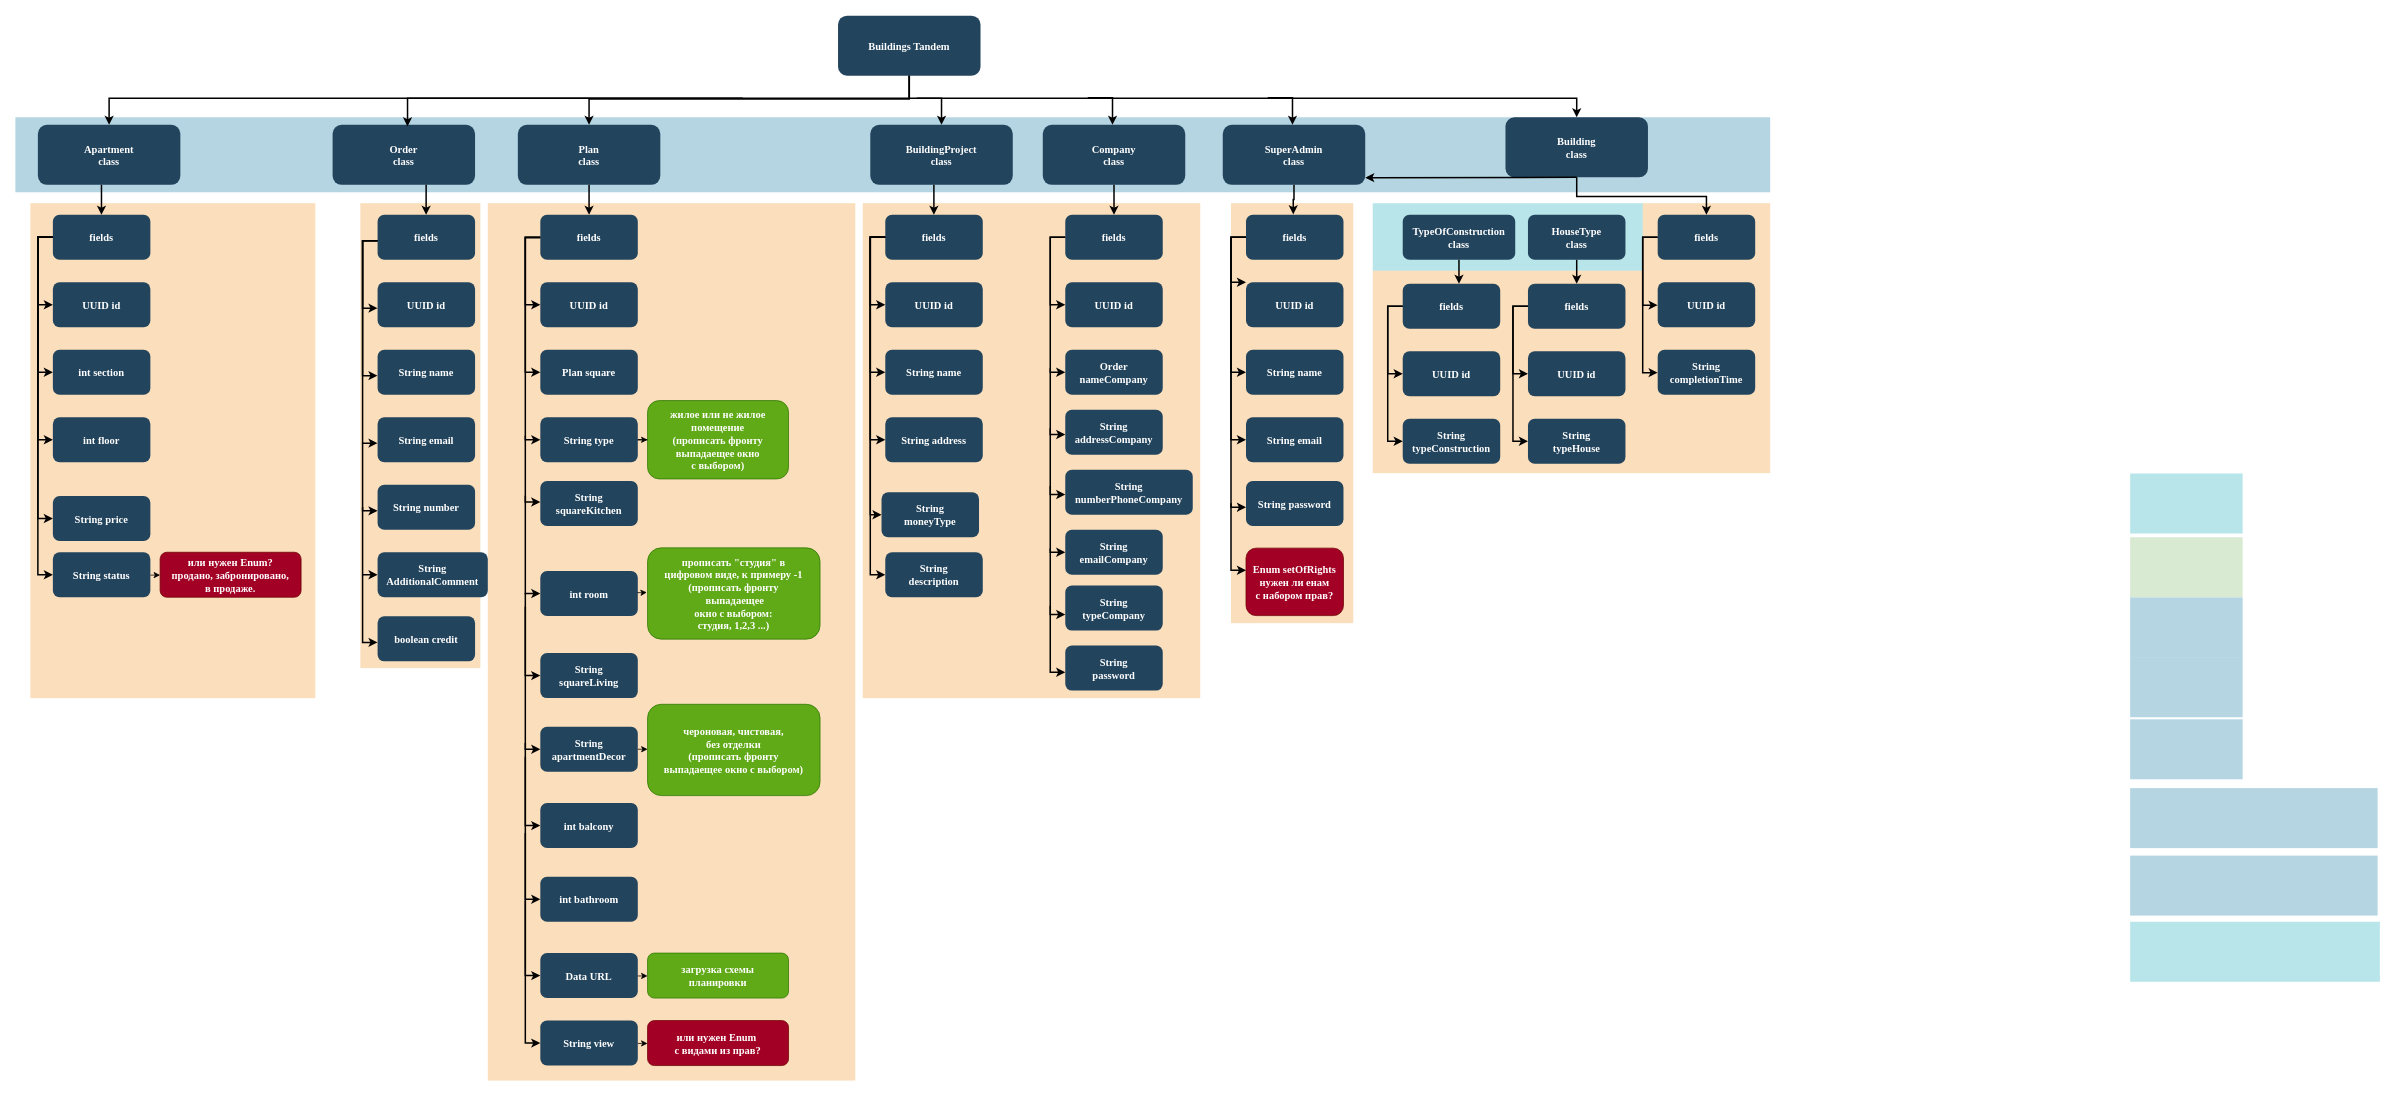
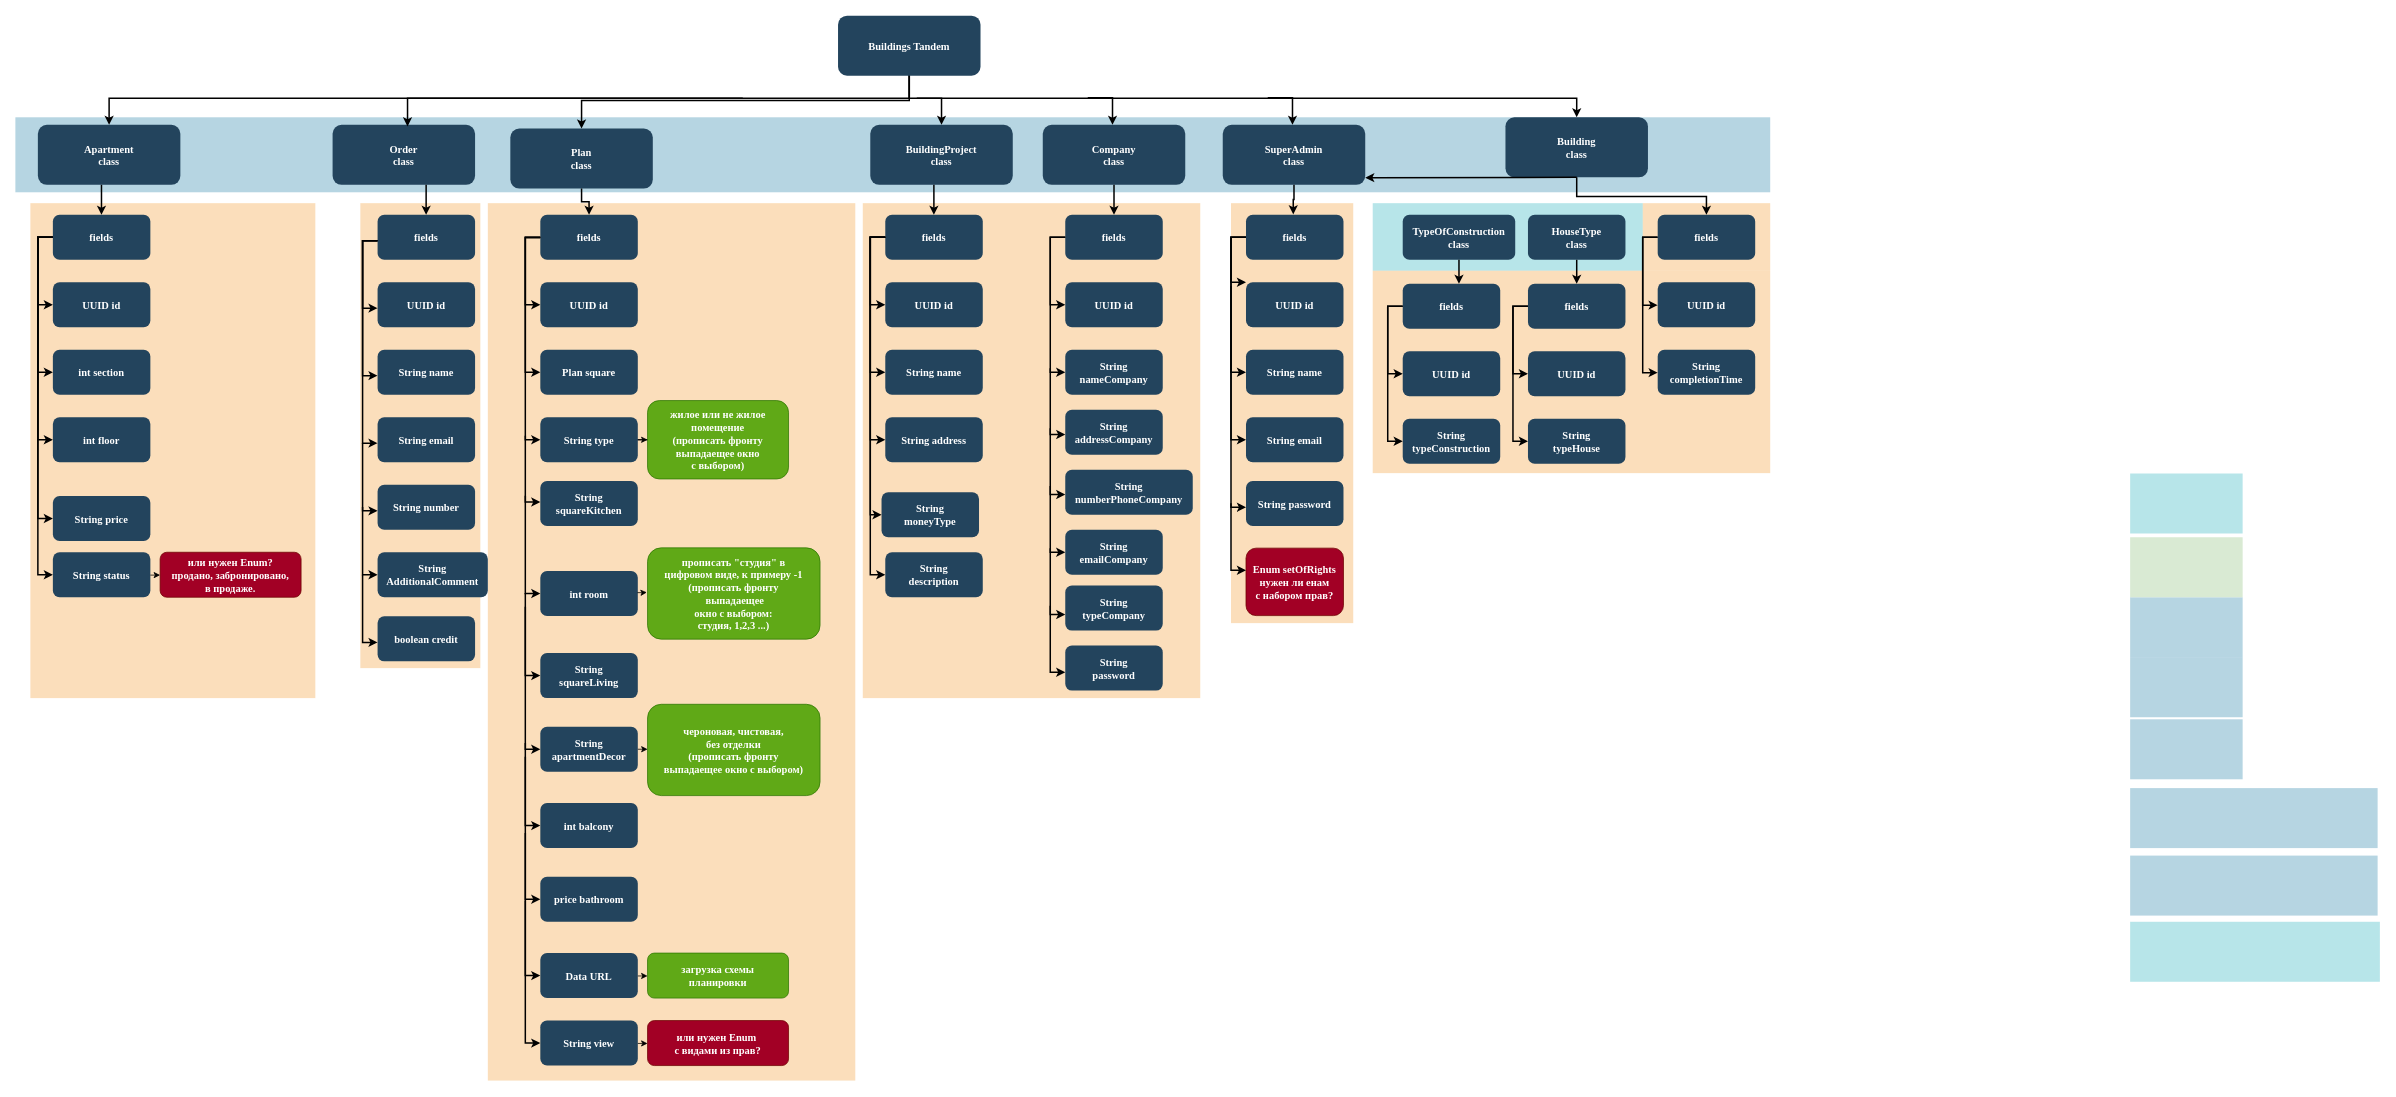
(589, 155) -> (582, 158)
(1114, 366) -> (1114, 366)
(589, 900) -> (589, 900)
